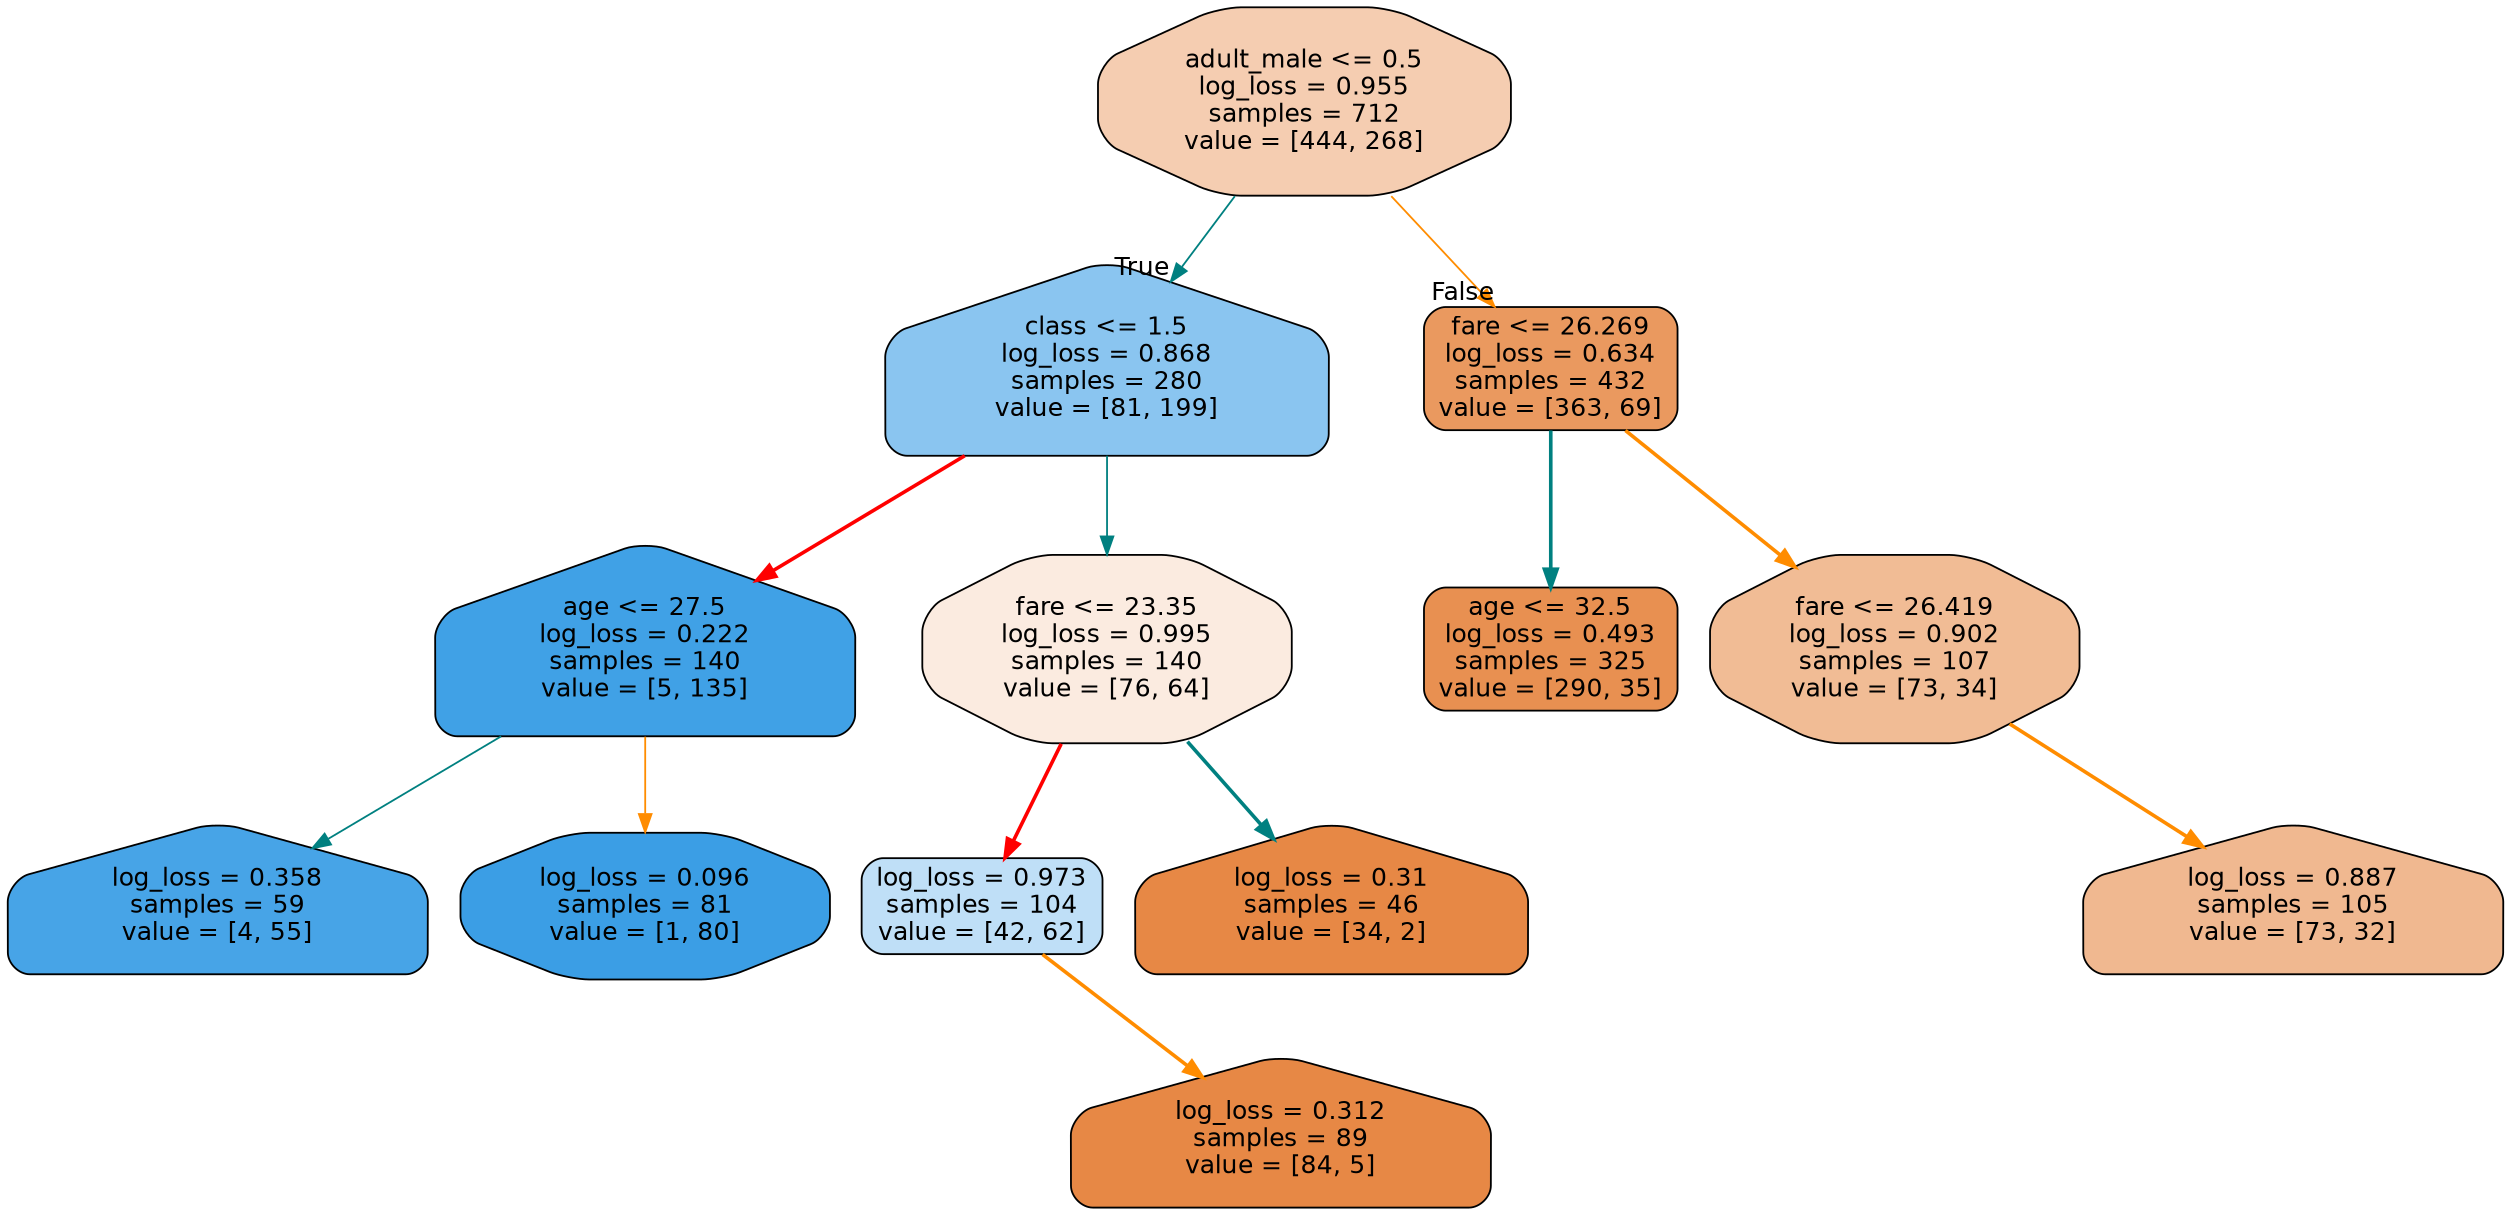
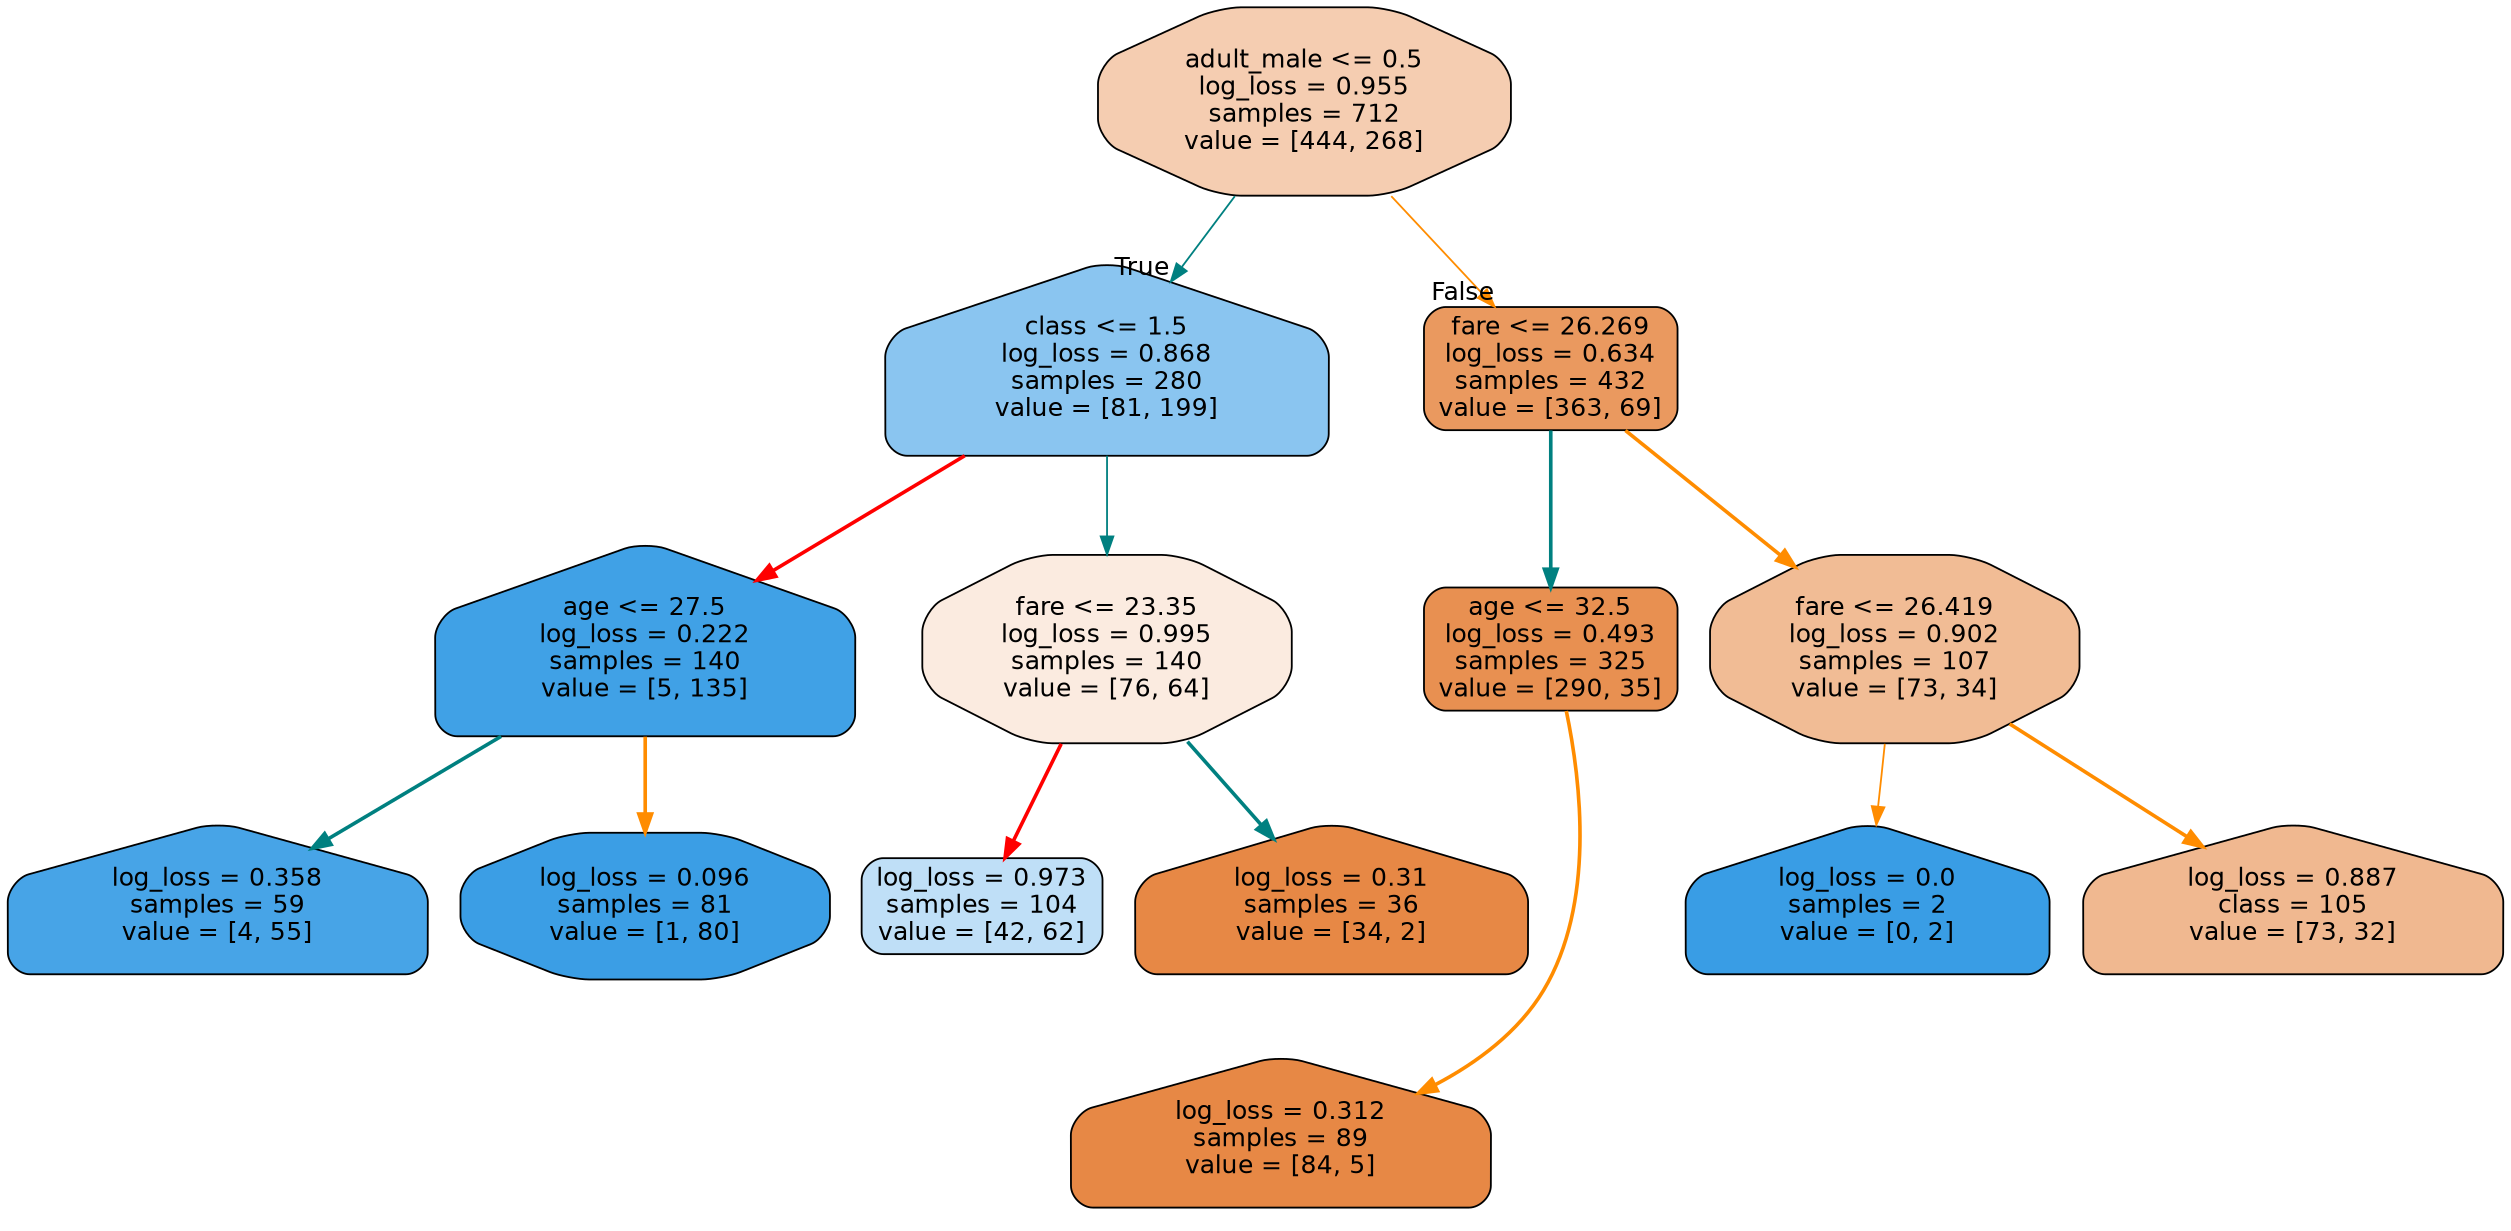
(645, 775) -> (645, 775)
(415, 788) -> (415, 788)
(1332, 906) -> (1332, 906)
none -> (1868, 906)
(2293, 906) -> (2293, 906)
(1115, 1010) -> (1569, 925)
